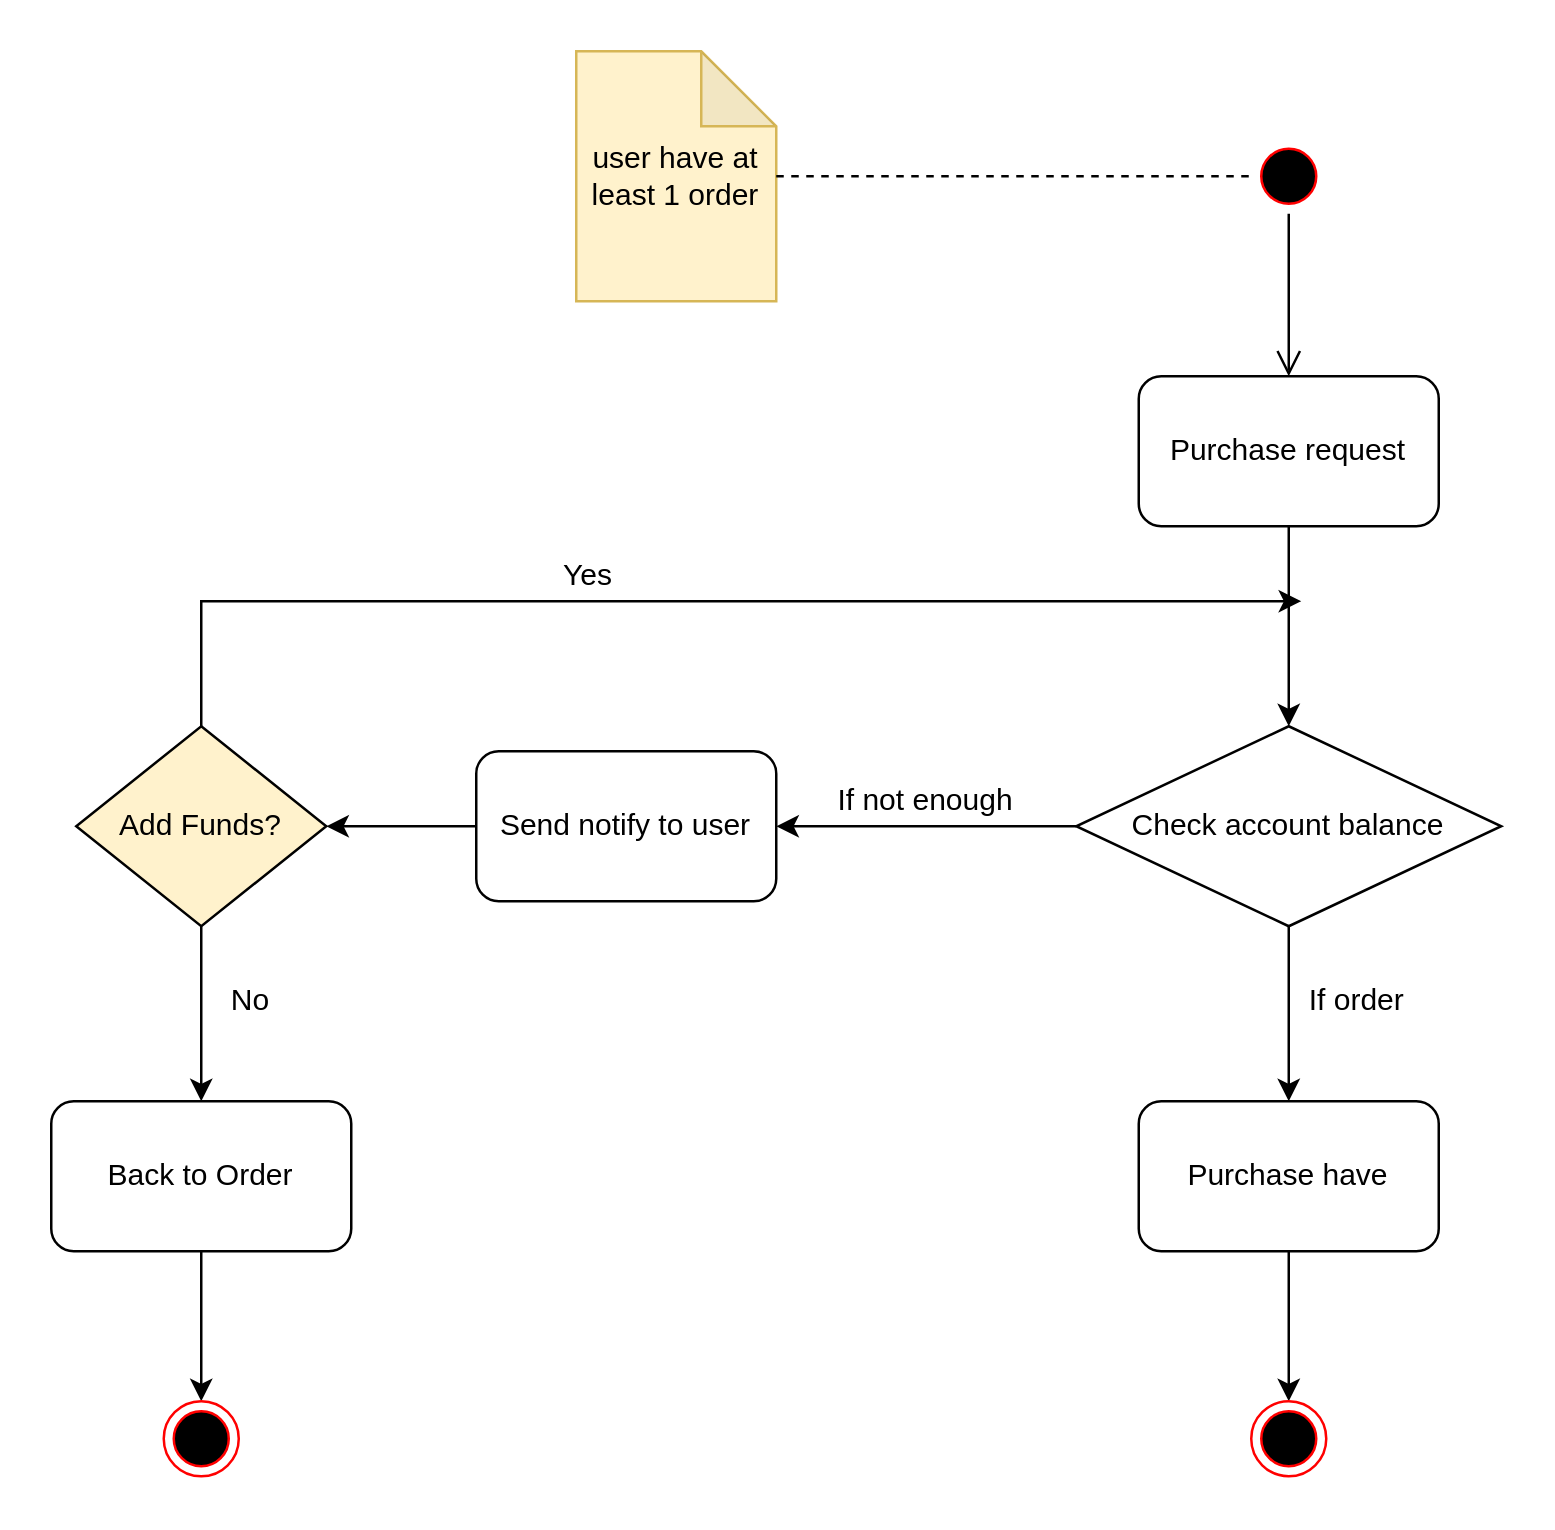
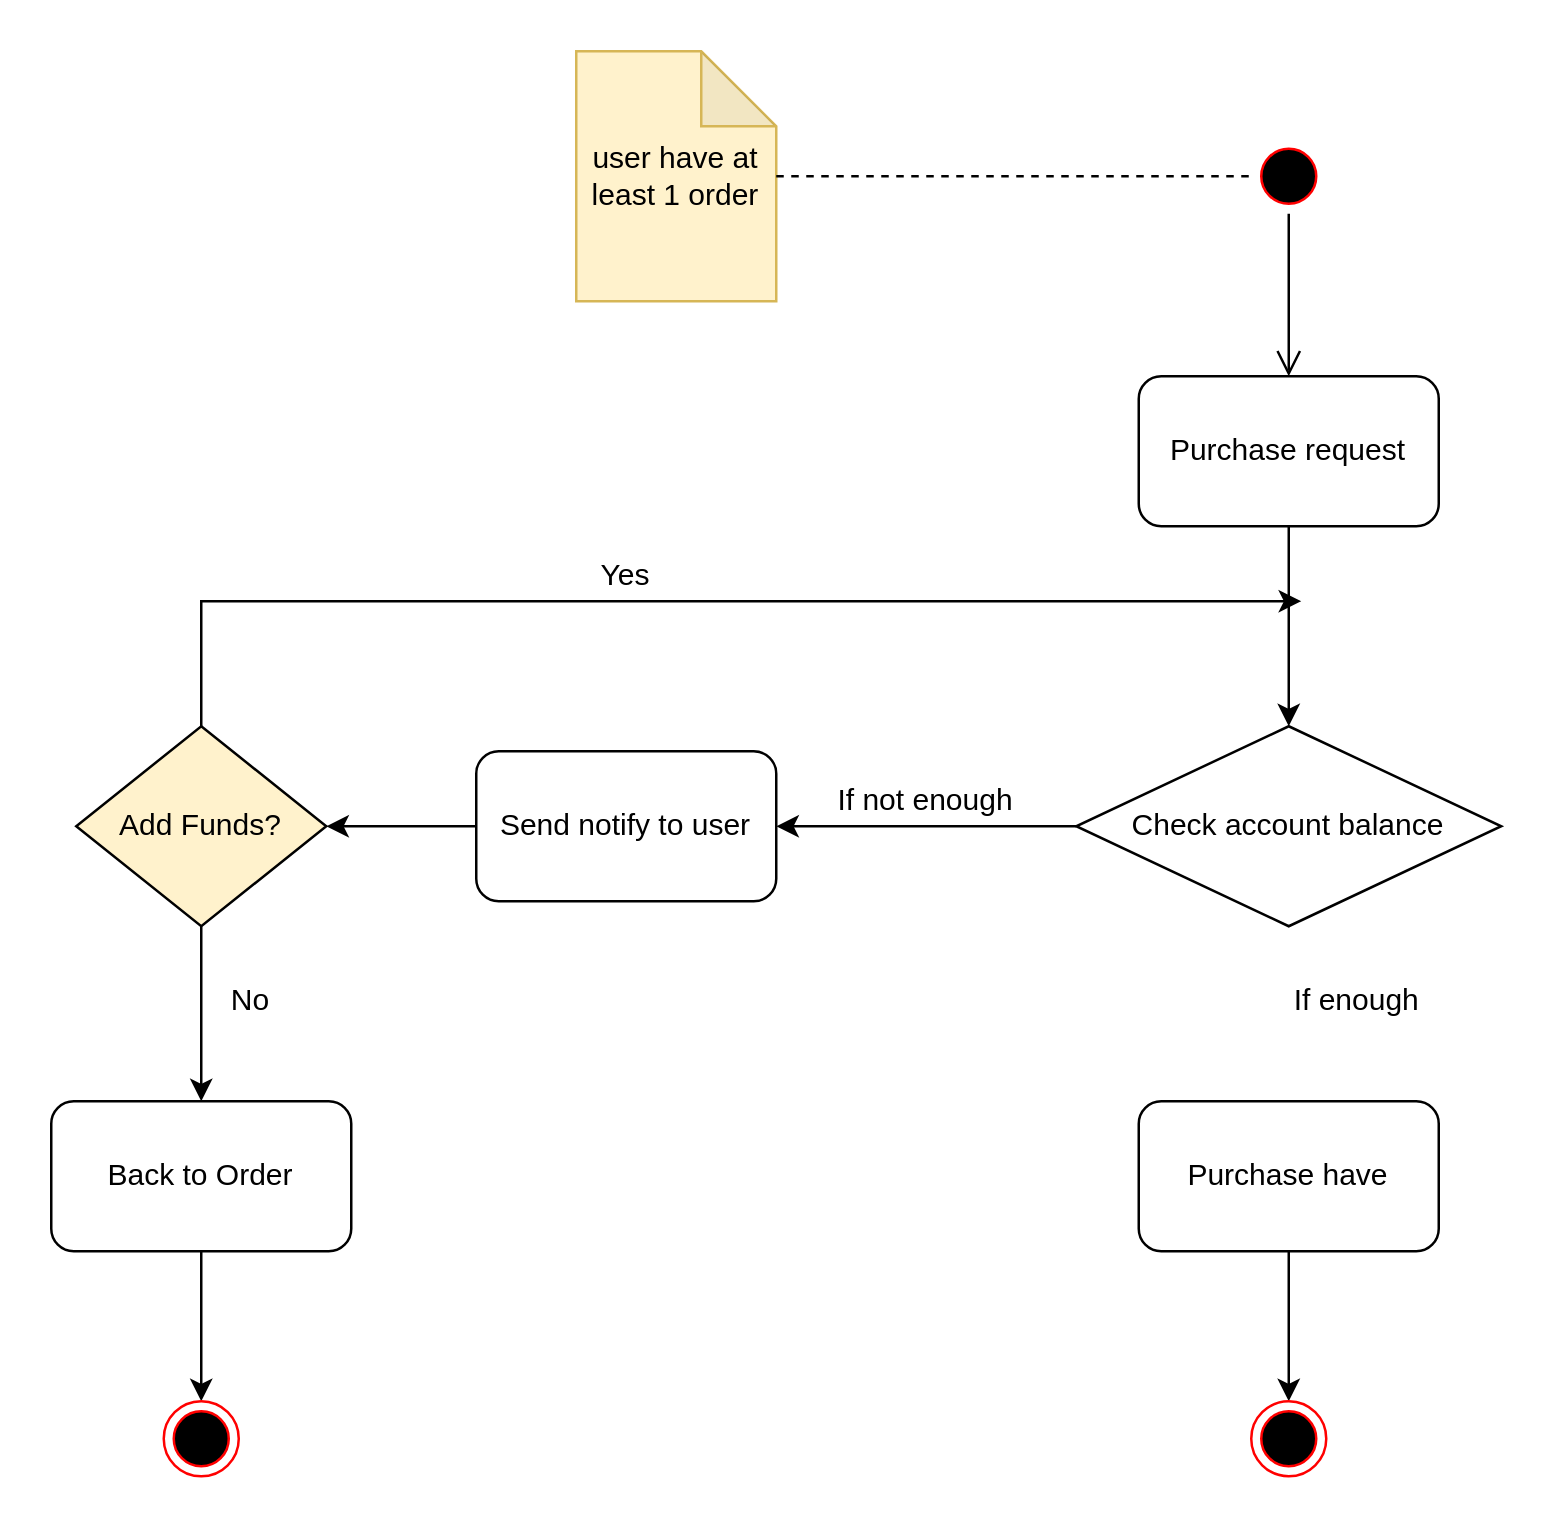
(589, 576) -> (626, 576)
(1358, 1001) -> (1358, 1001)
(1289, 1005) -> none
